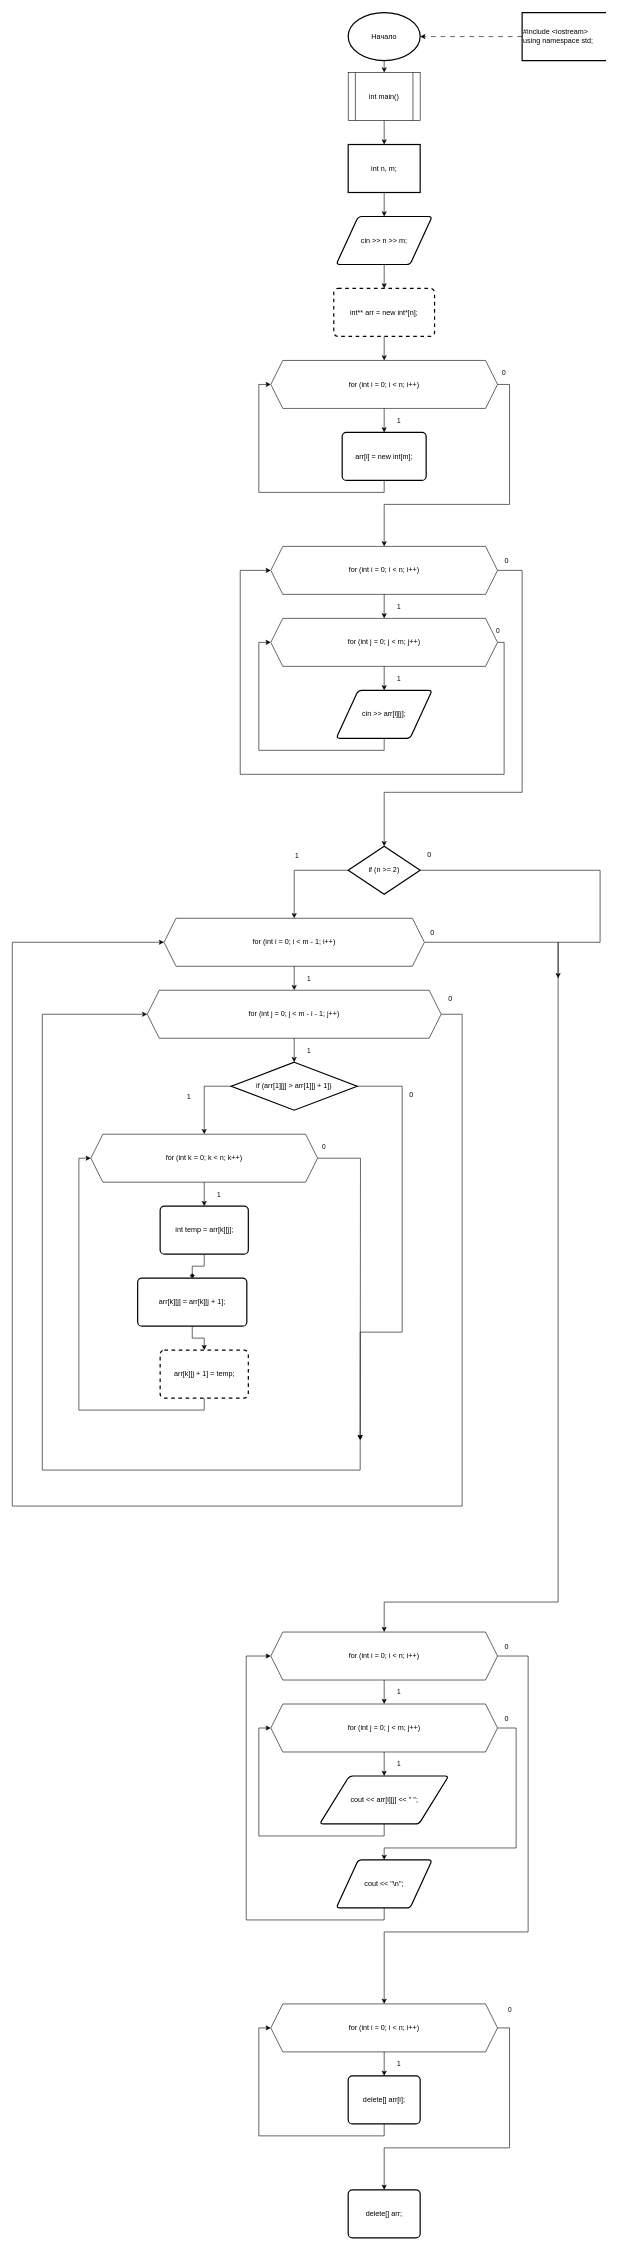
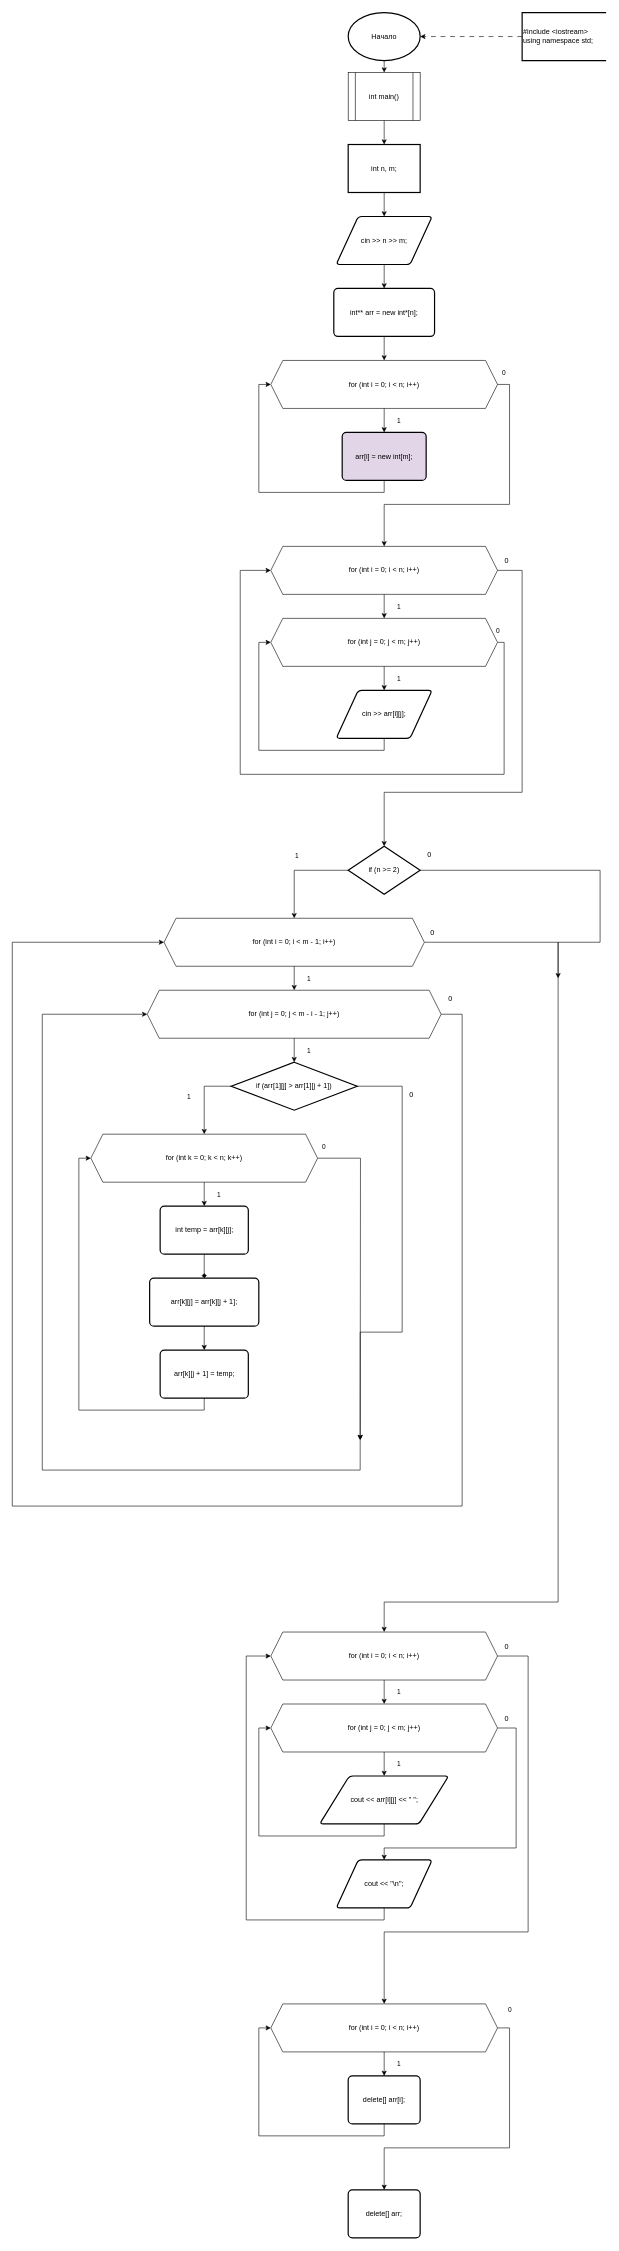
(384, 312) -> (384, 312)
(384, 456) -> (384, 456)
(192, 1302) -> (204, 1302)
(204, 1374) -> (204, 1374)
